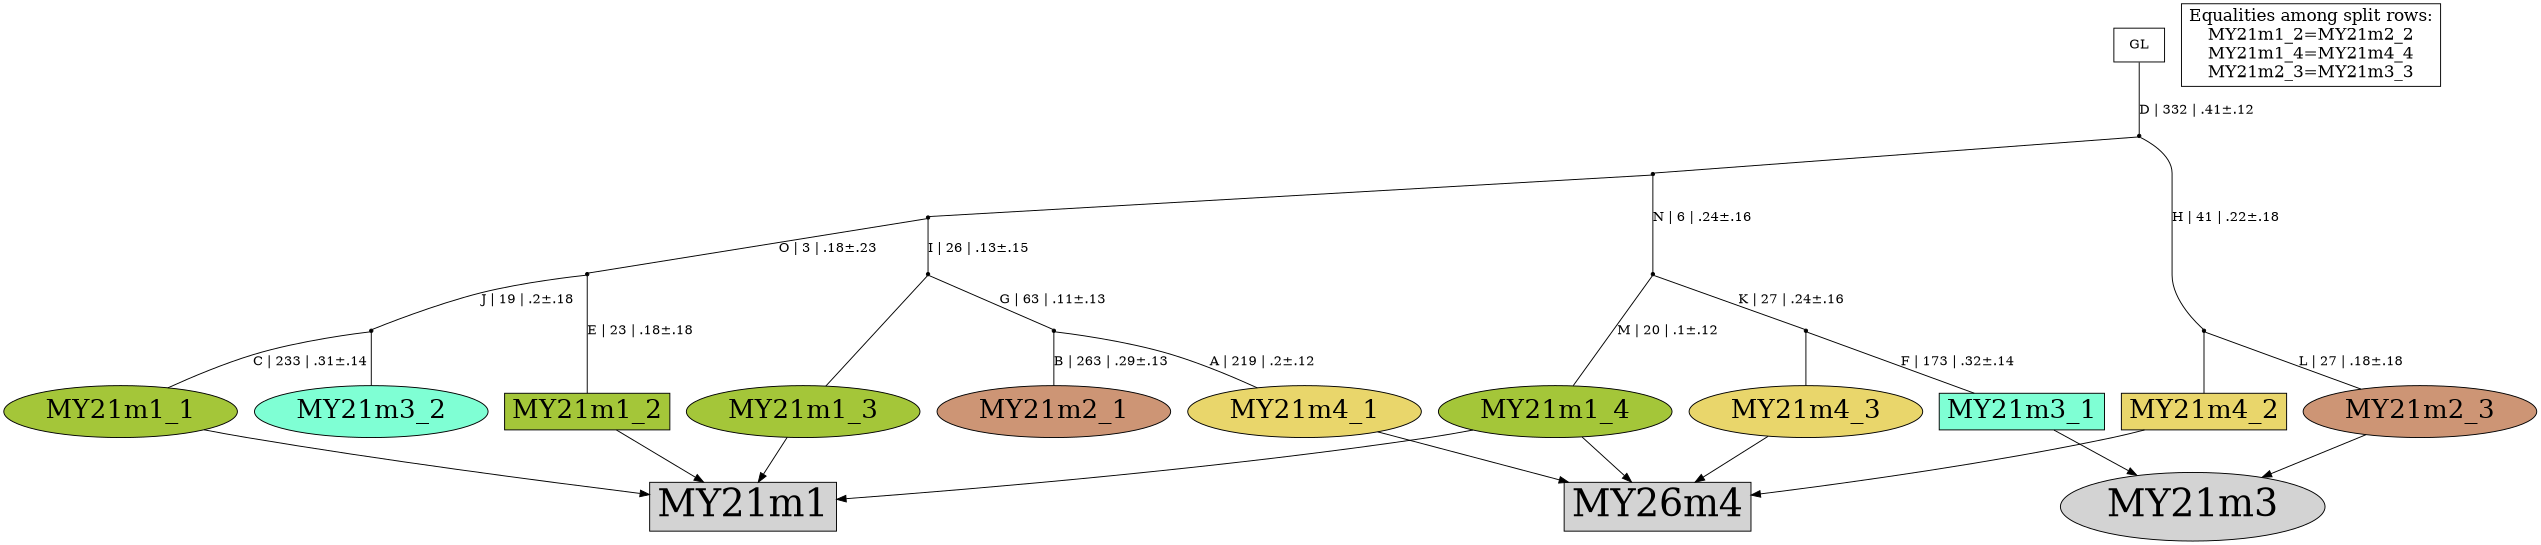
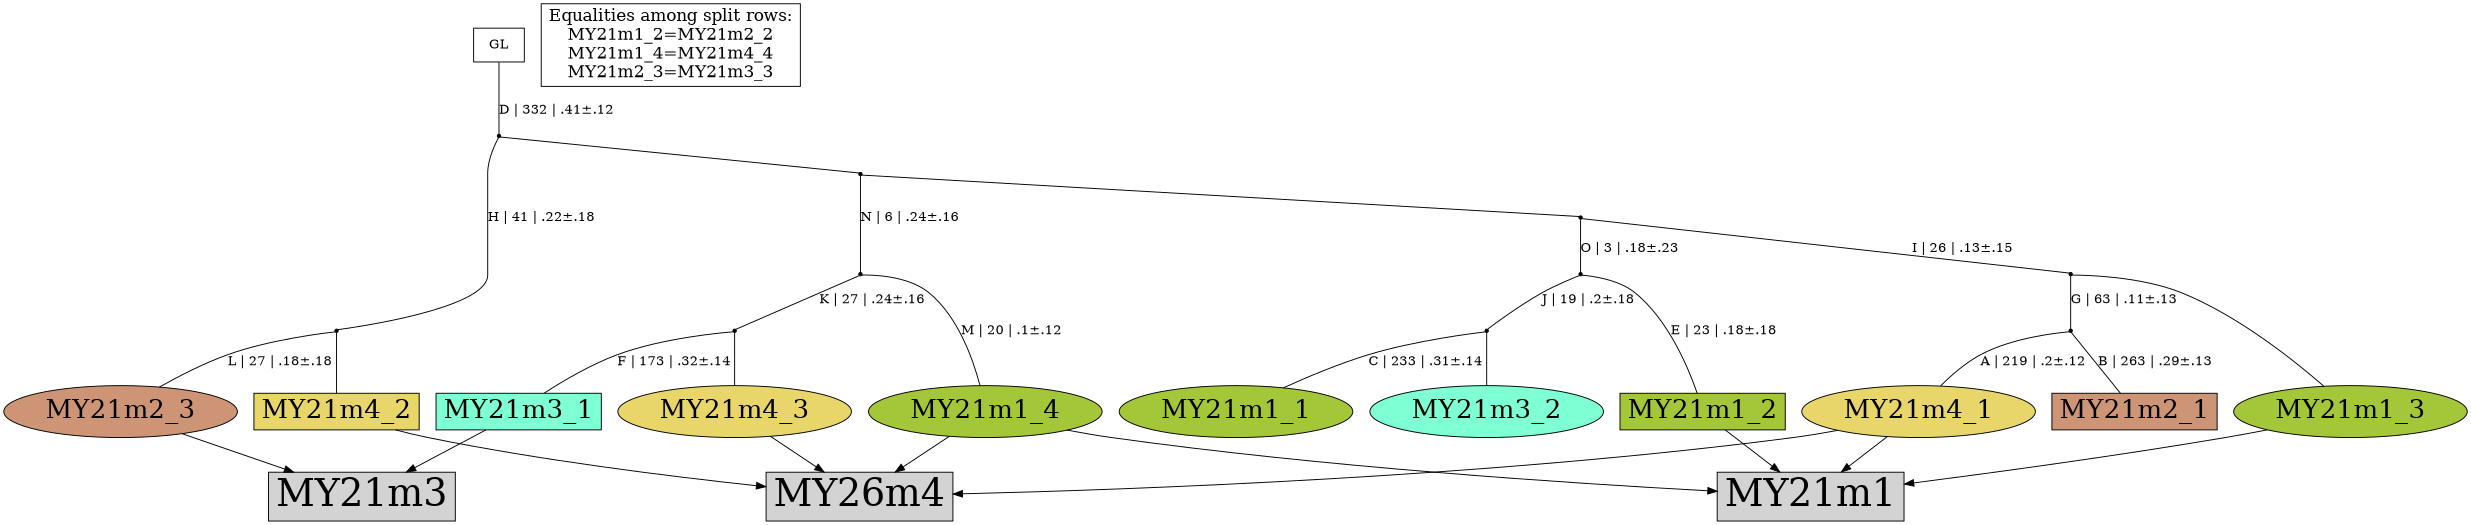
(1054, 412) -> (2135, 412)
(422, 464) -> (1868, 451)
(2193, 507) -> (362, 497)
